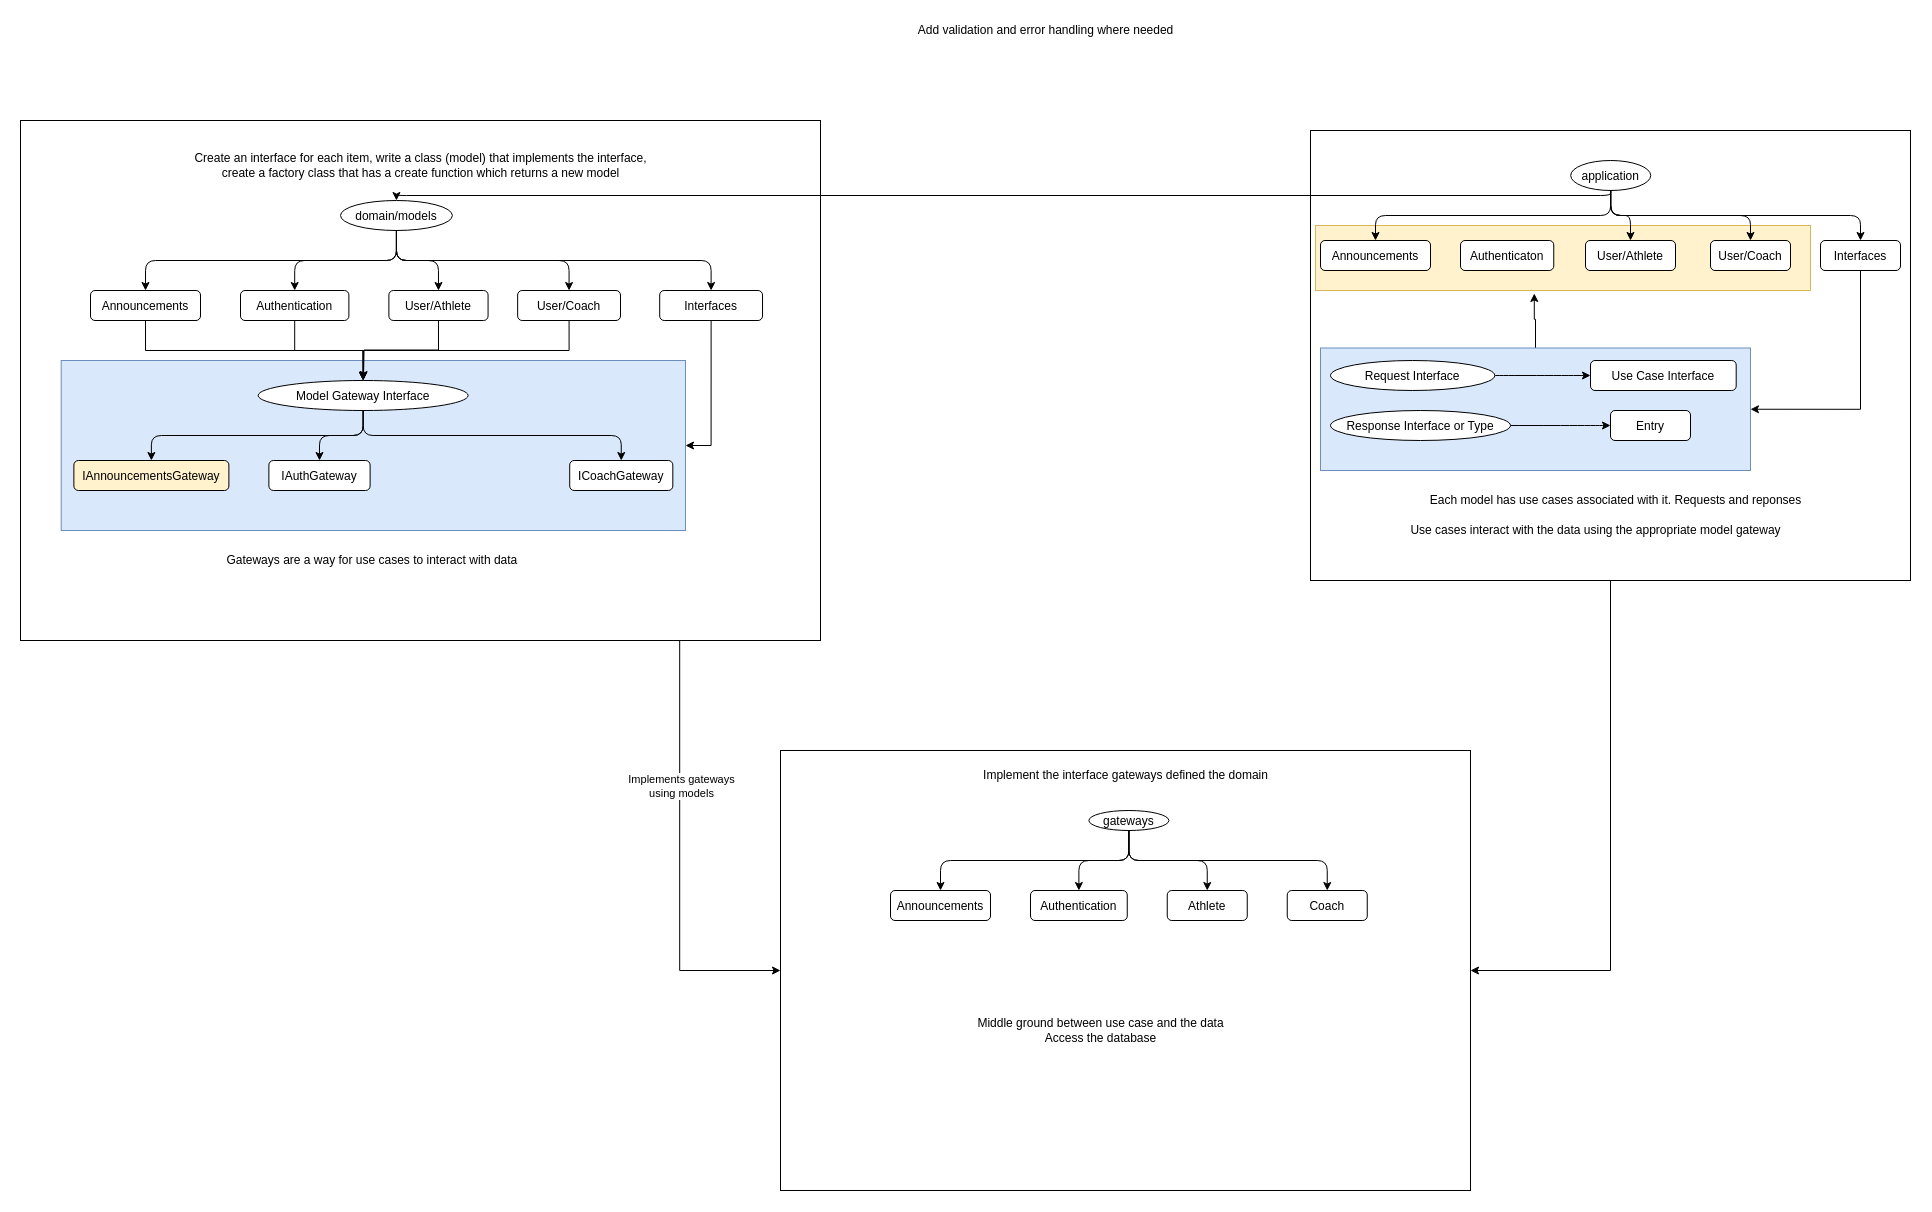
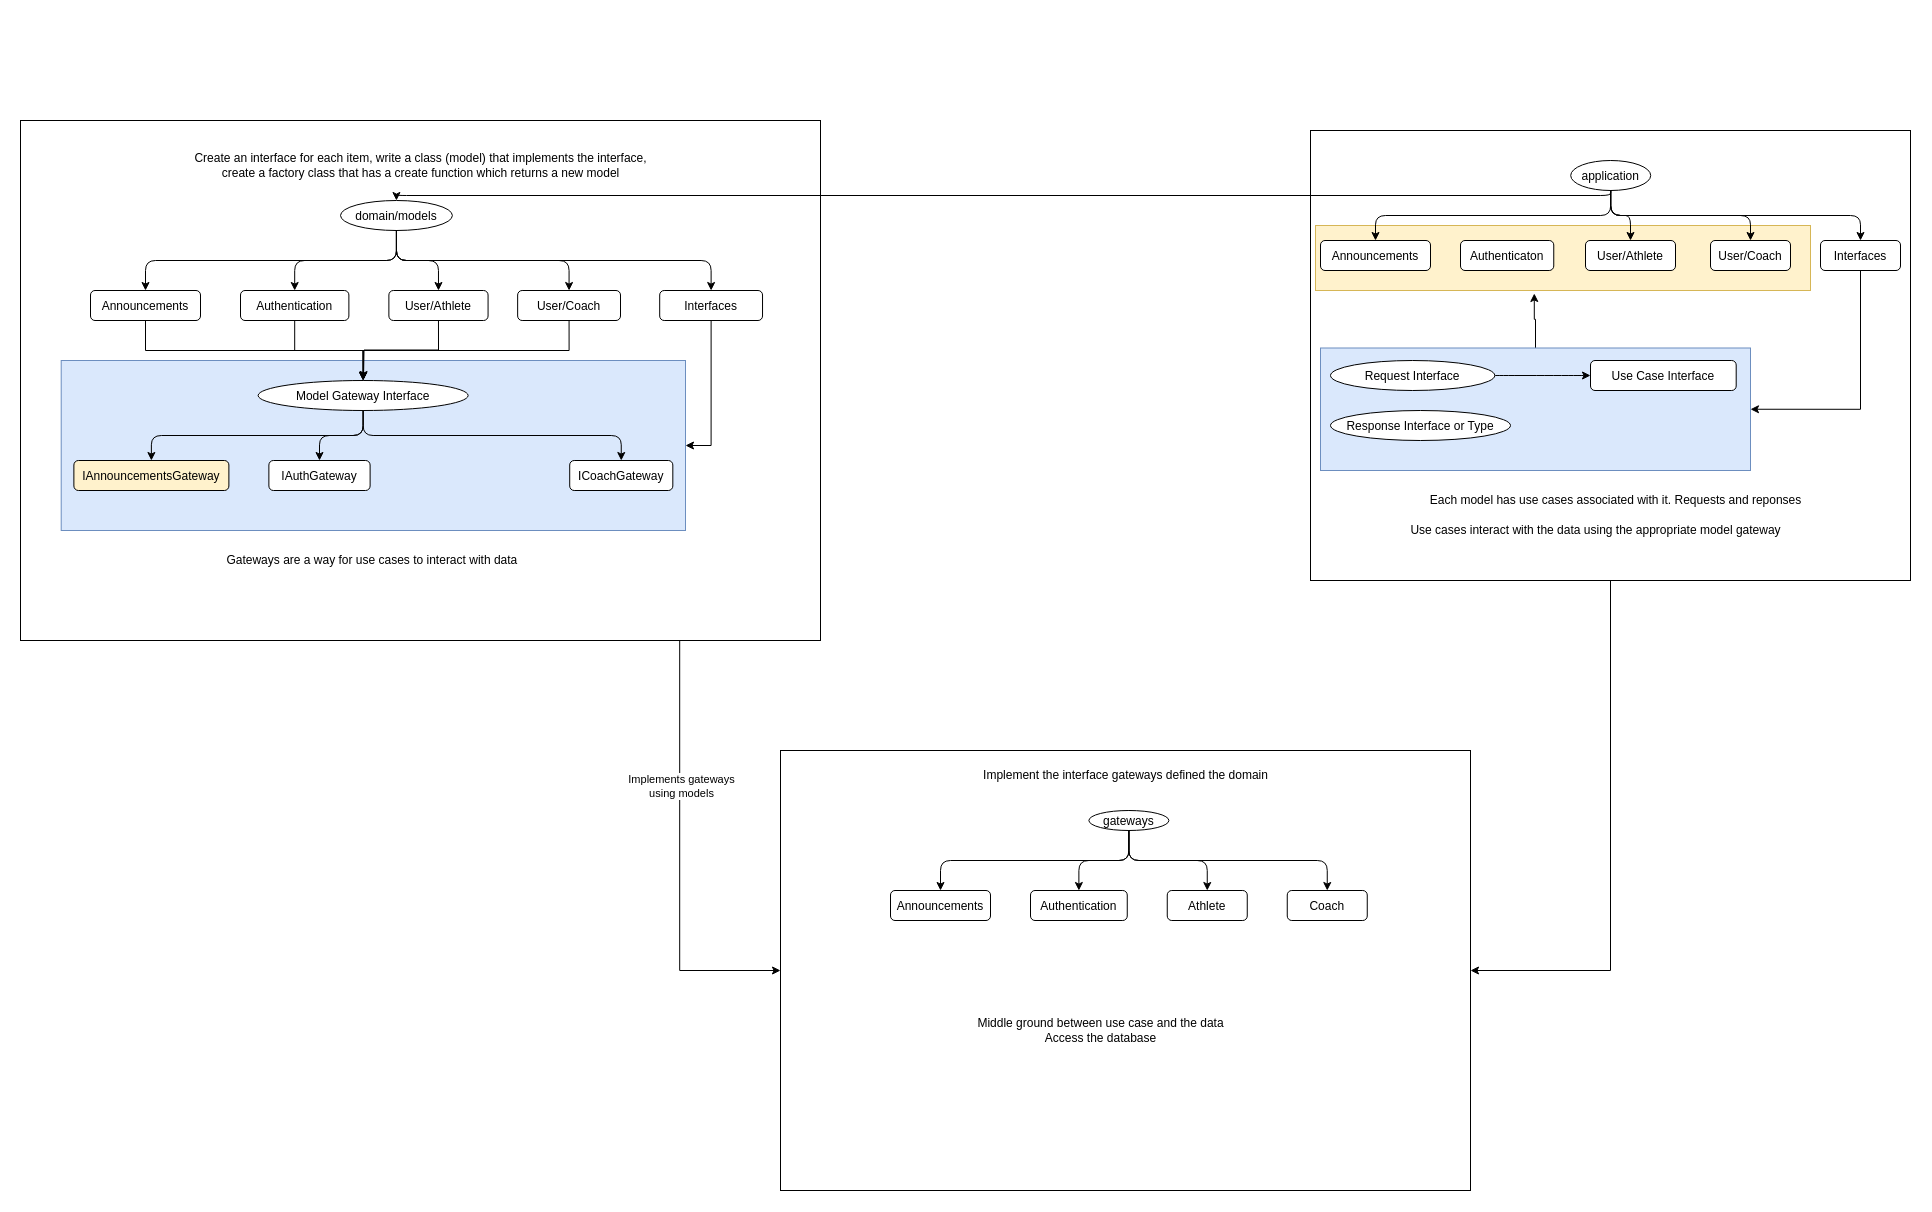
(1046, 31) -> none
(1557, 426) -> none
(1651, 426) -> none
